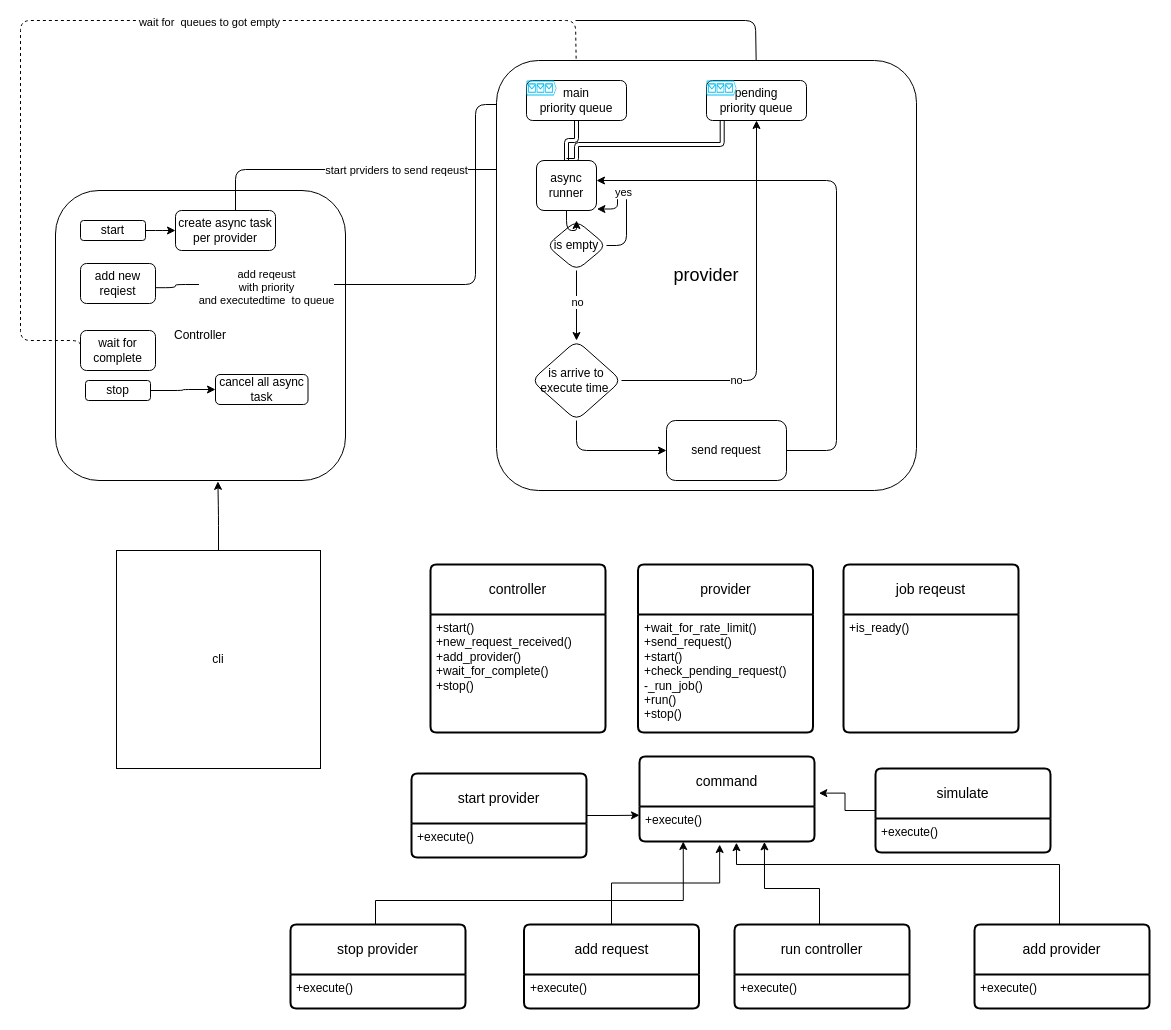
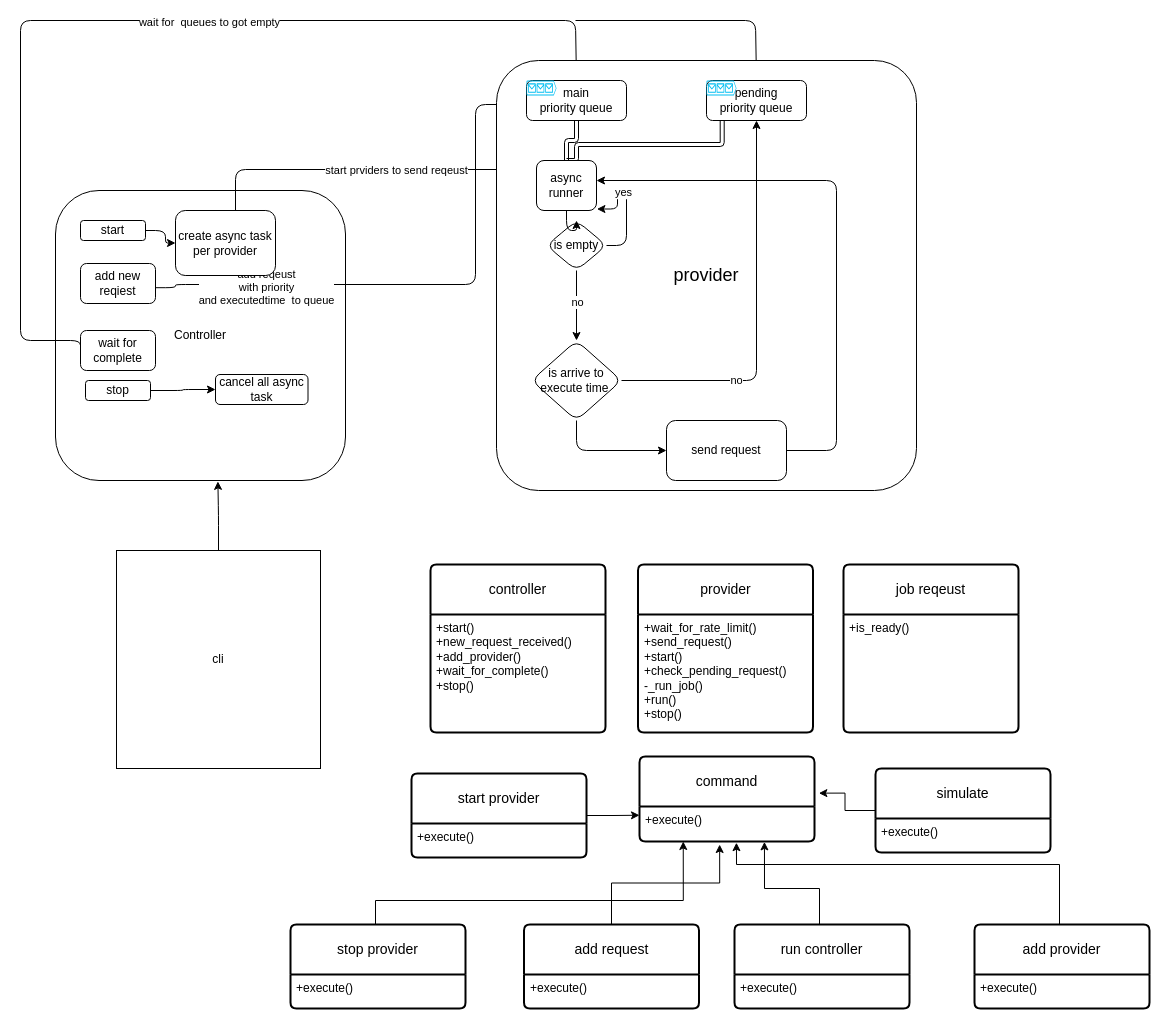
(21, 150) -> (21, 150)
(226, 231) -> (226, 243)
